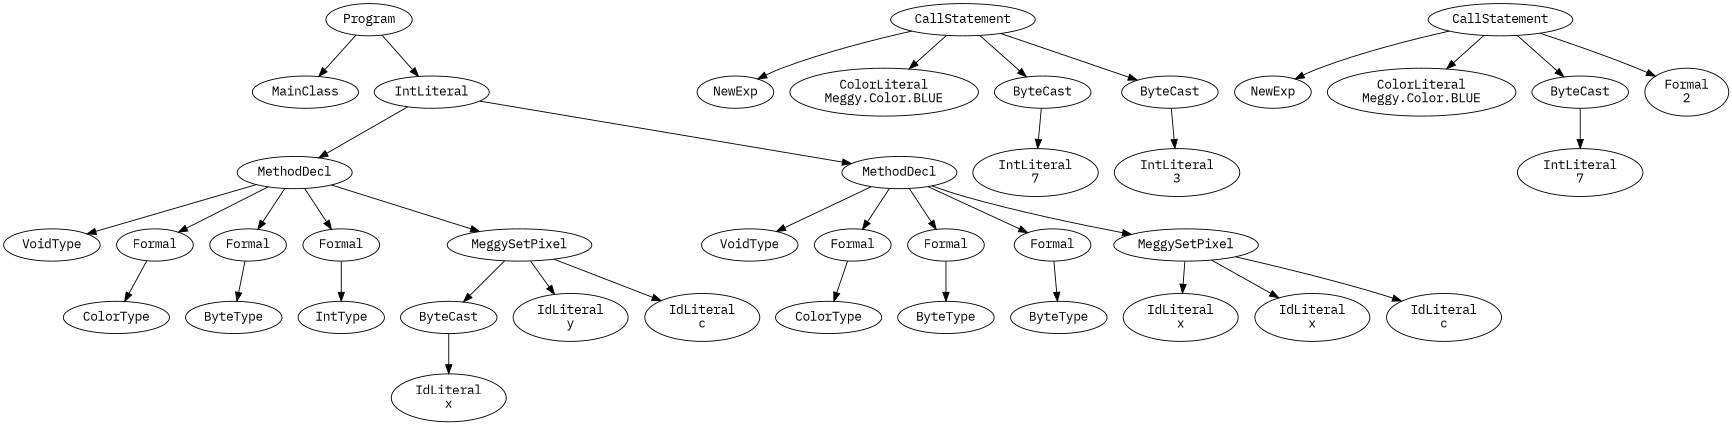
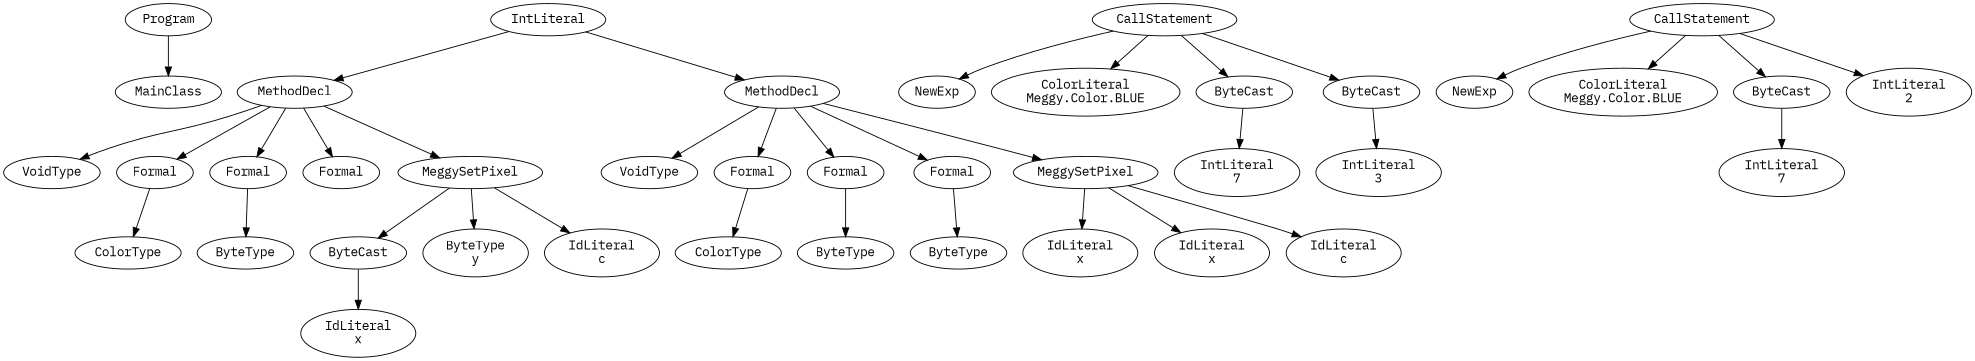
(397, 52) -> none
(1687, 92) -> (1909, 92)
(341, 317) -> none
(571, 317) -> (476, 253)
